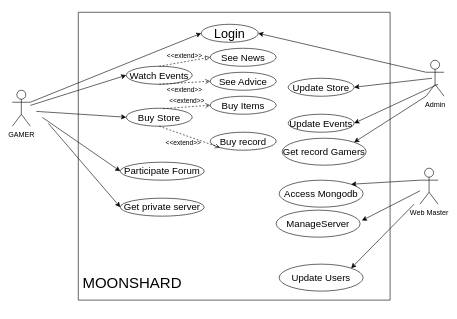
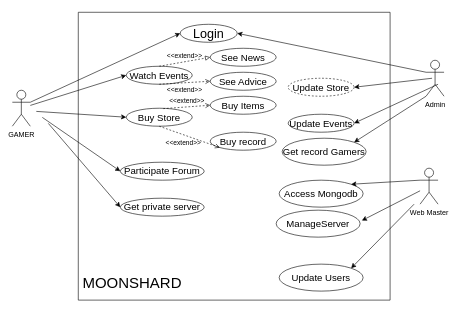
(230, 33) -> (209, 33)
(321, 87) -> (321, 87)
